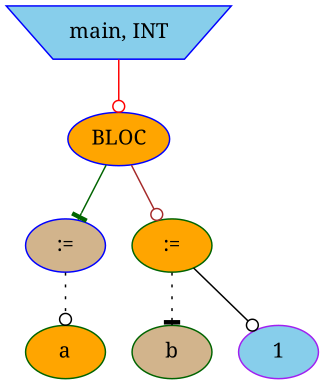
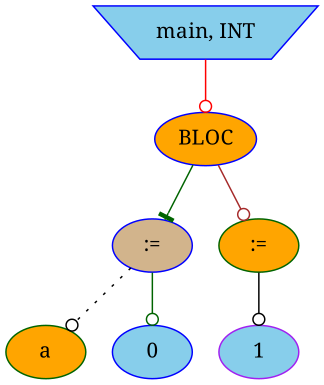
none -> (152, 352)
(172, 352) -> none
